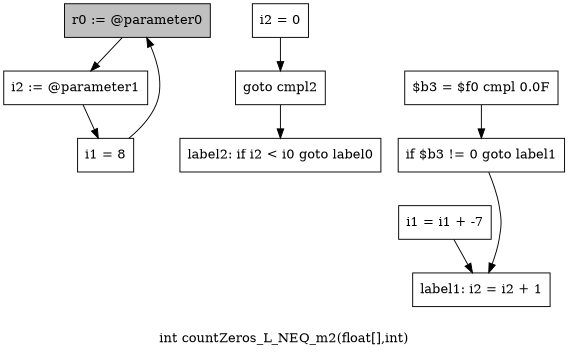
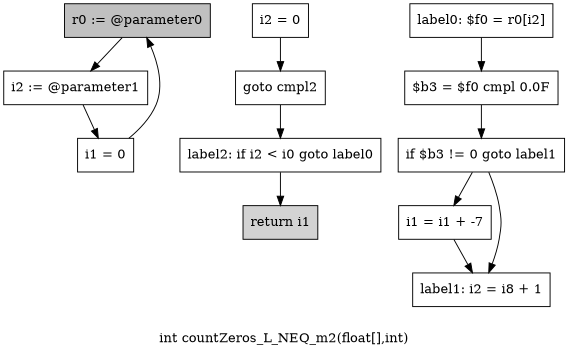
none -> (481, 21)
(106, 155) -> (106, 155)
none -> (465, 185)
none -> (280, 222)
(481, 290) -> (481, 290)
